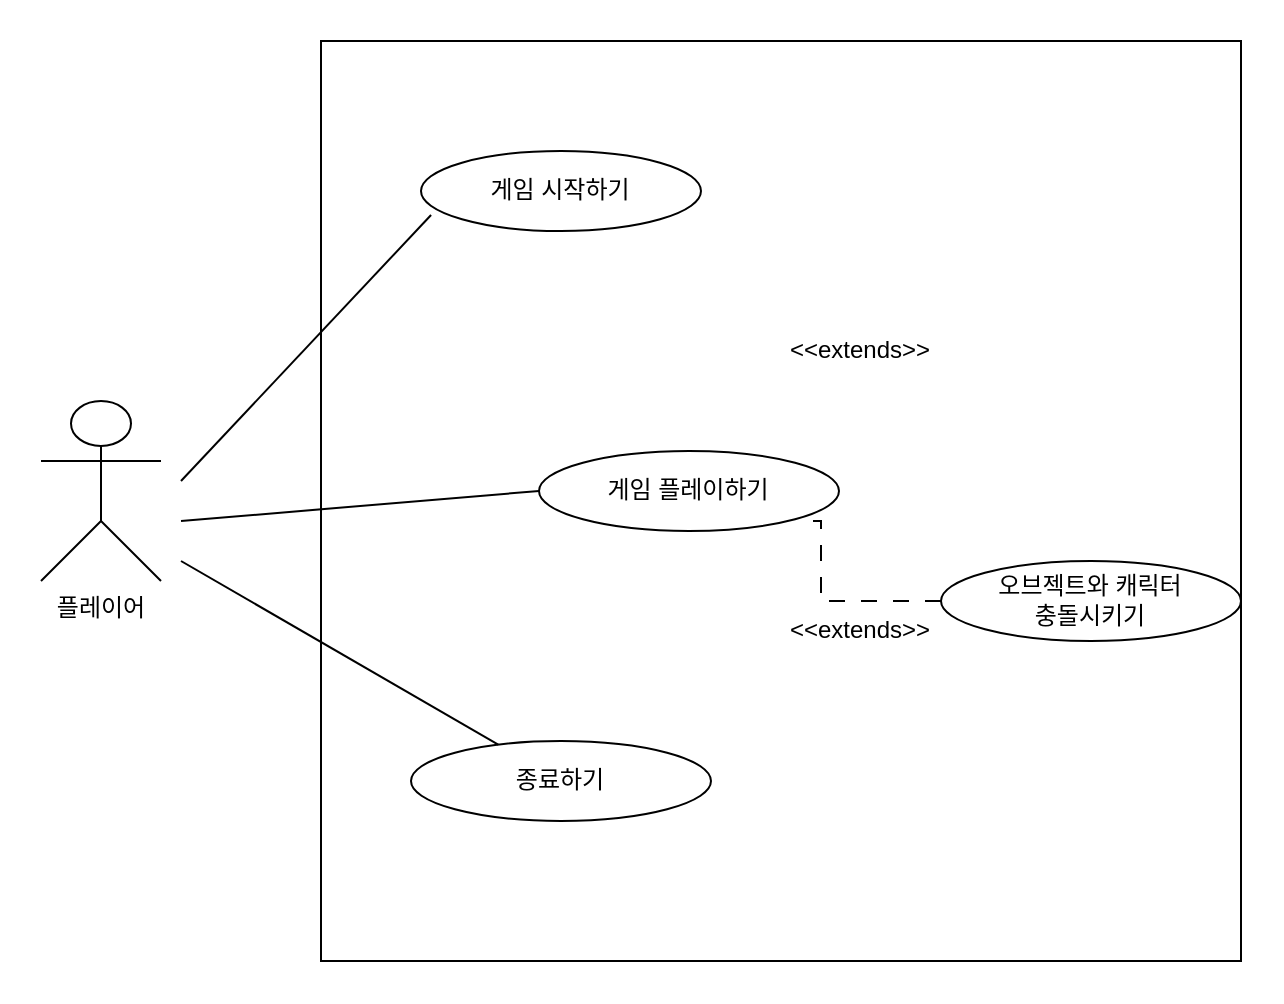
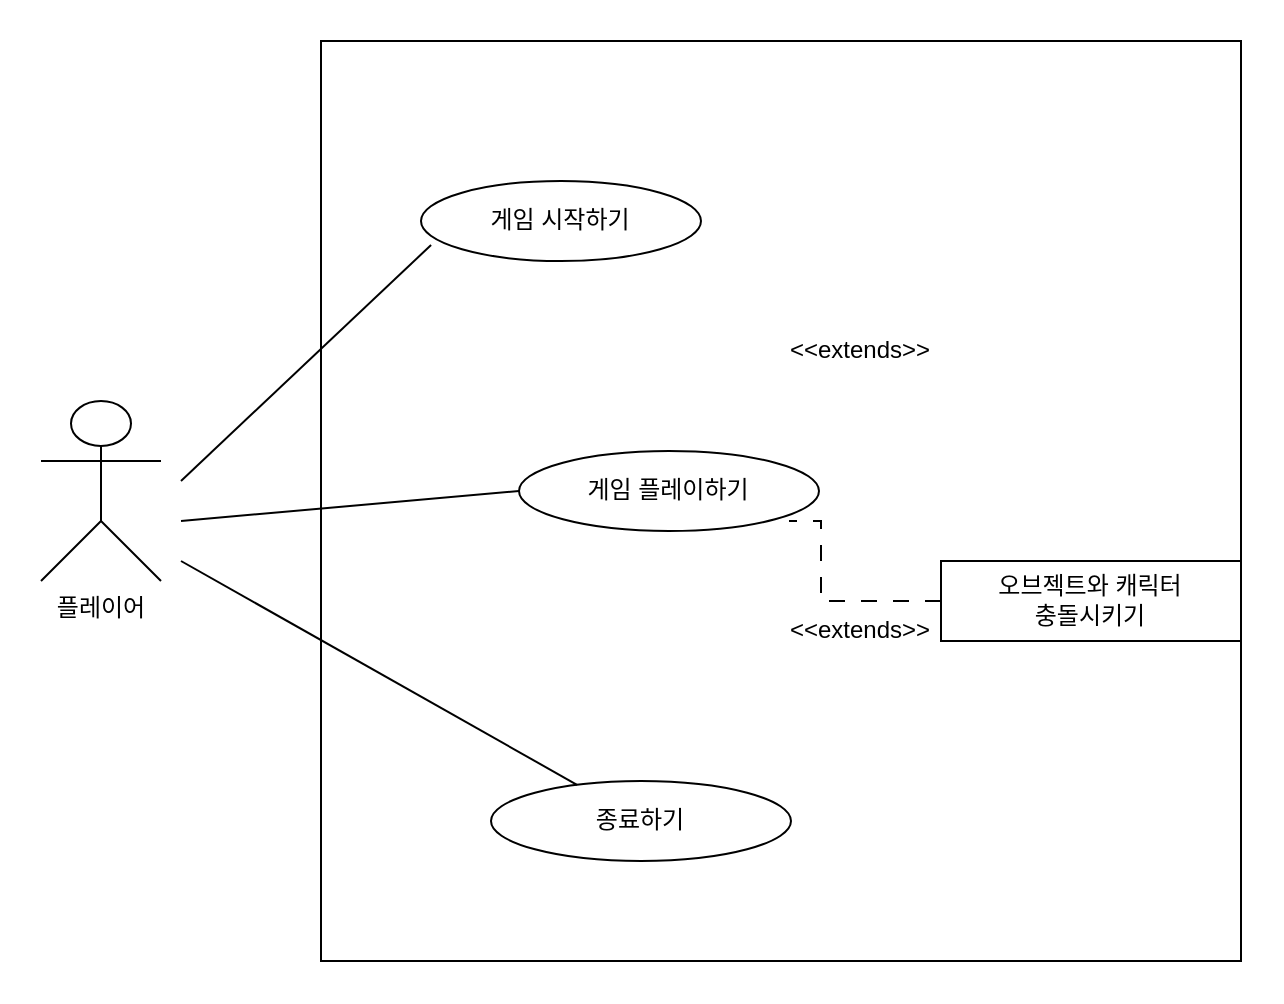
(561, 191) -> (561, 221)
(689, 491) -> (669, 491)
(1091, 601) -> (1091, 601)
(561, 781) -> (641, 821)
